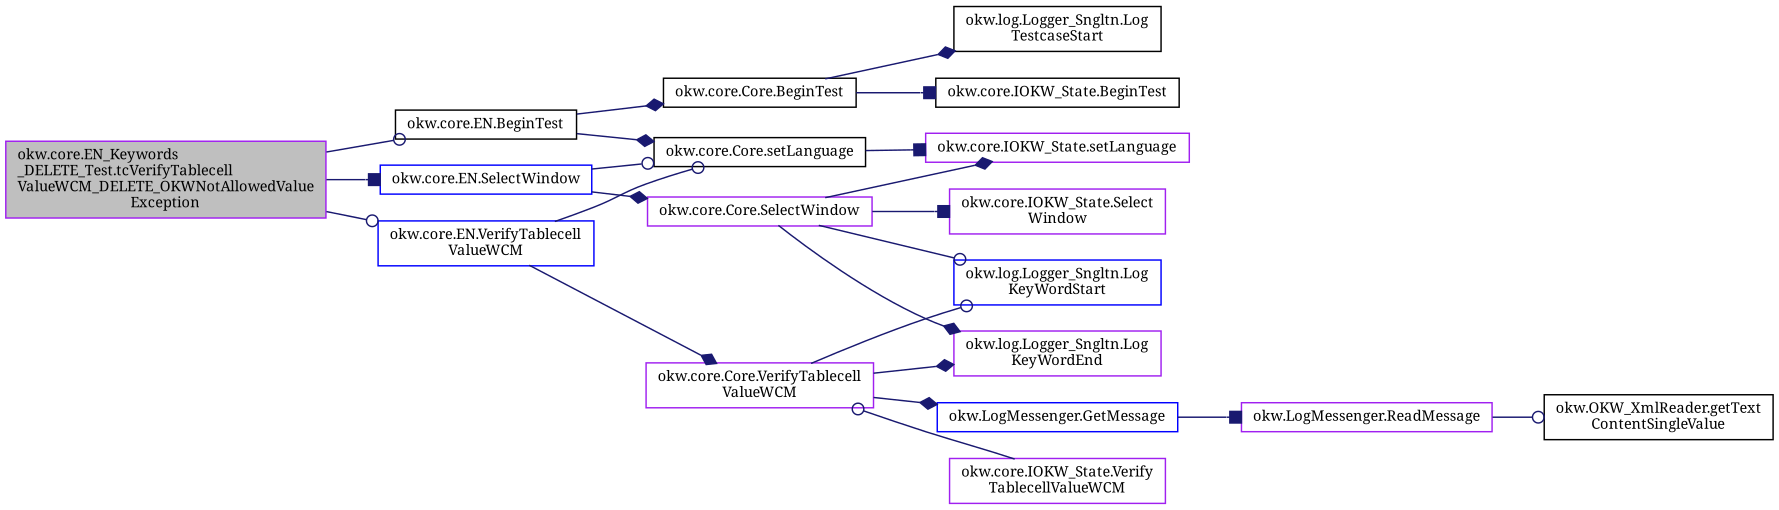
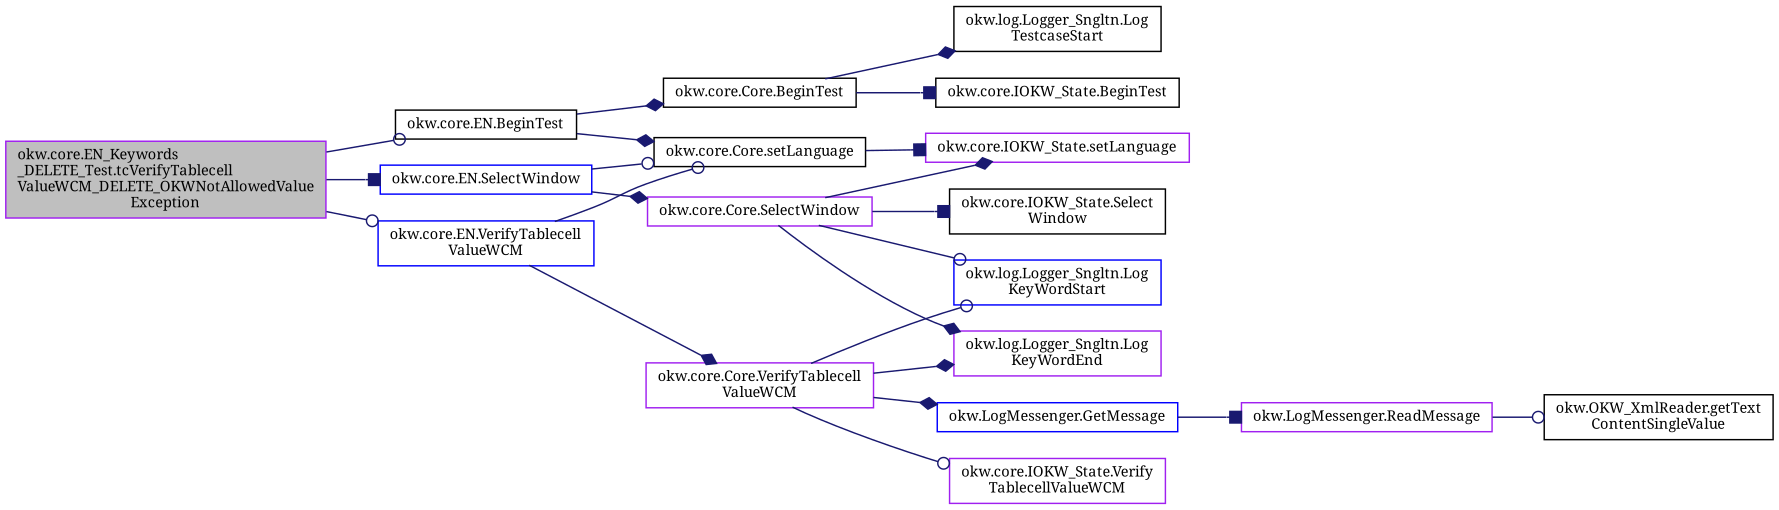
(1057, 211) -> (1057, 211)
(939, 436) -> (864, 437)
